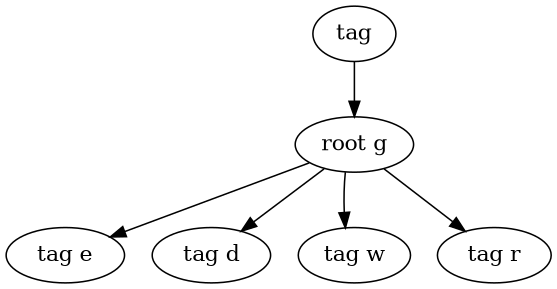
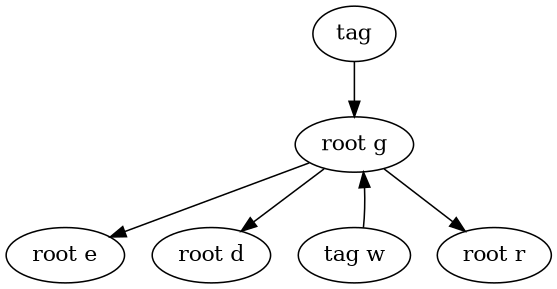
(344, 192) -> (365, 208)
(65, 255) -> (65, 255)
(211, 255) -> (211, 255)
(494, 255) -> (494, 255)
